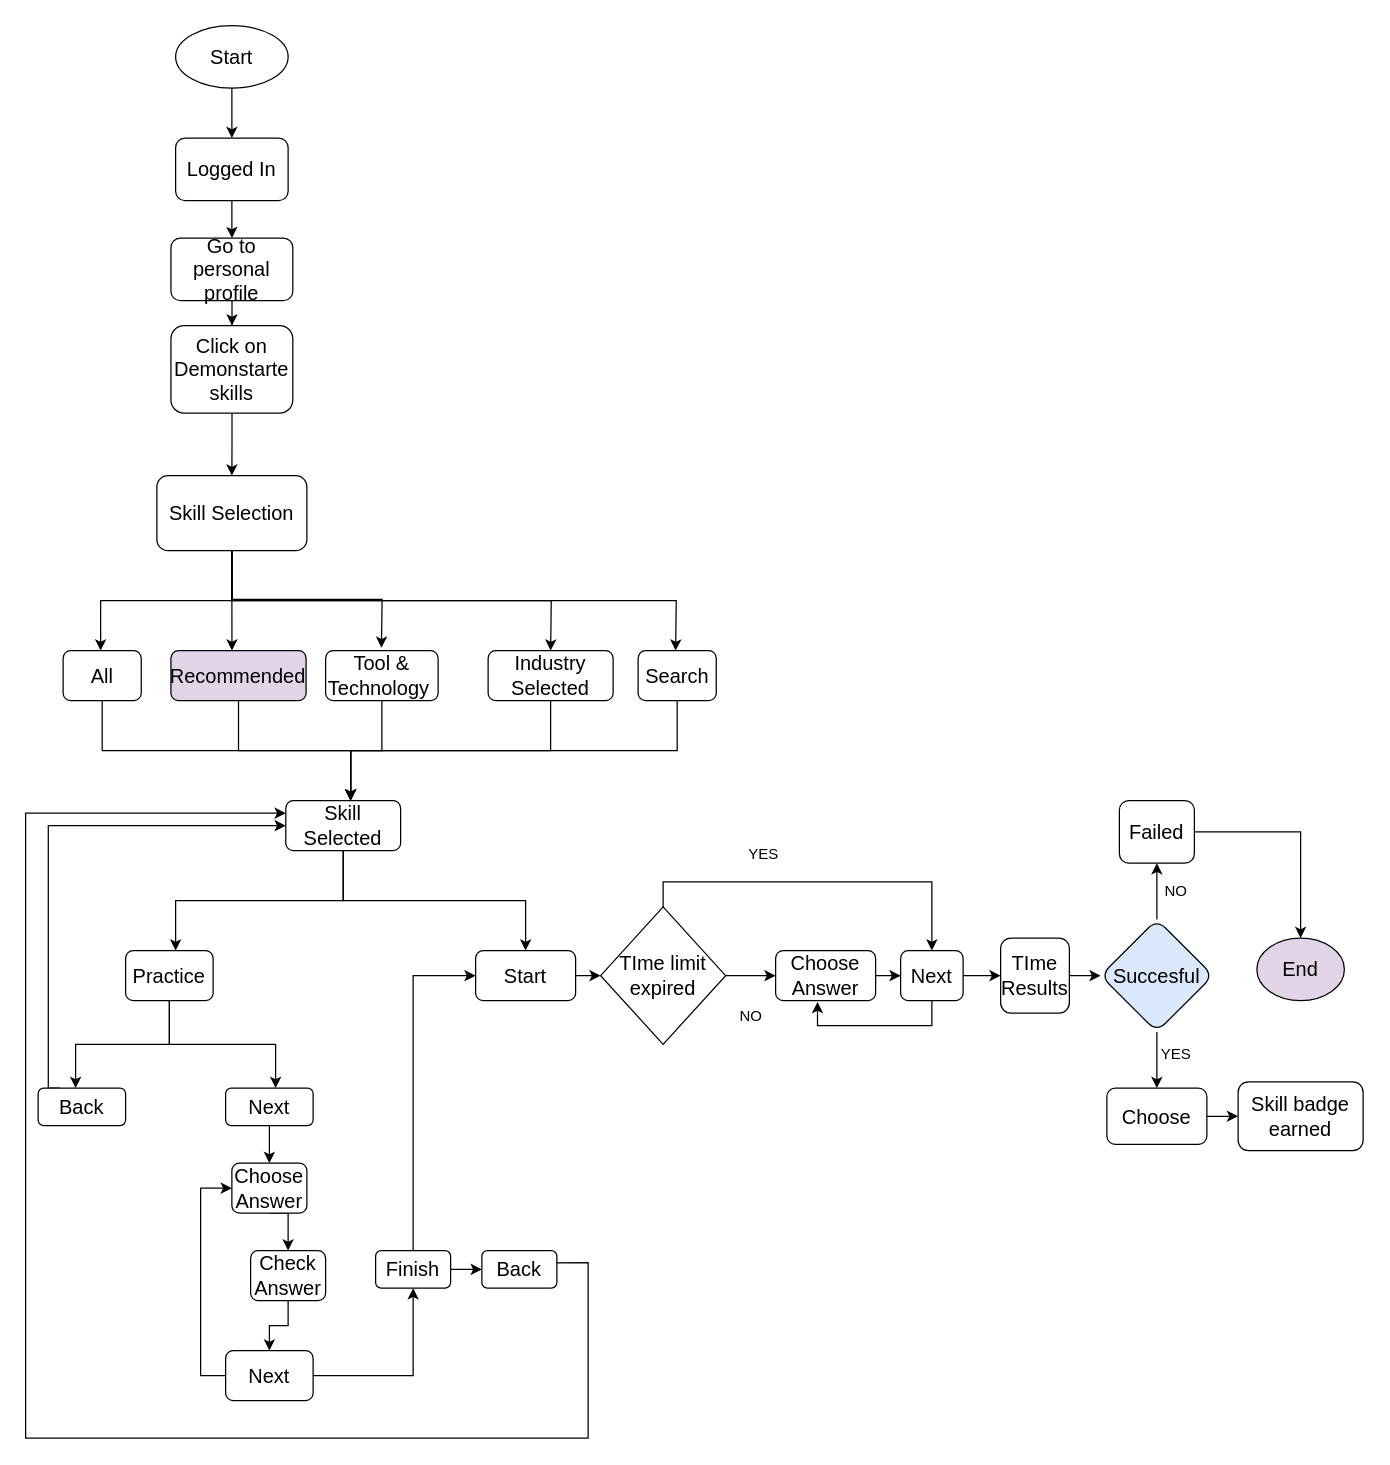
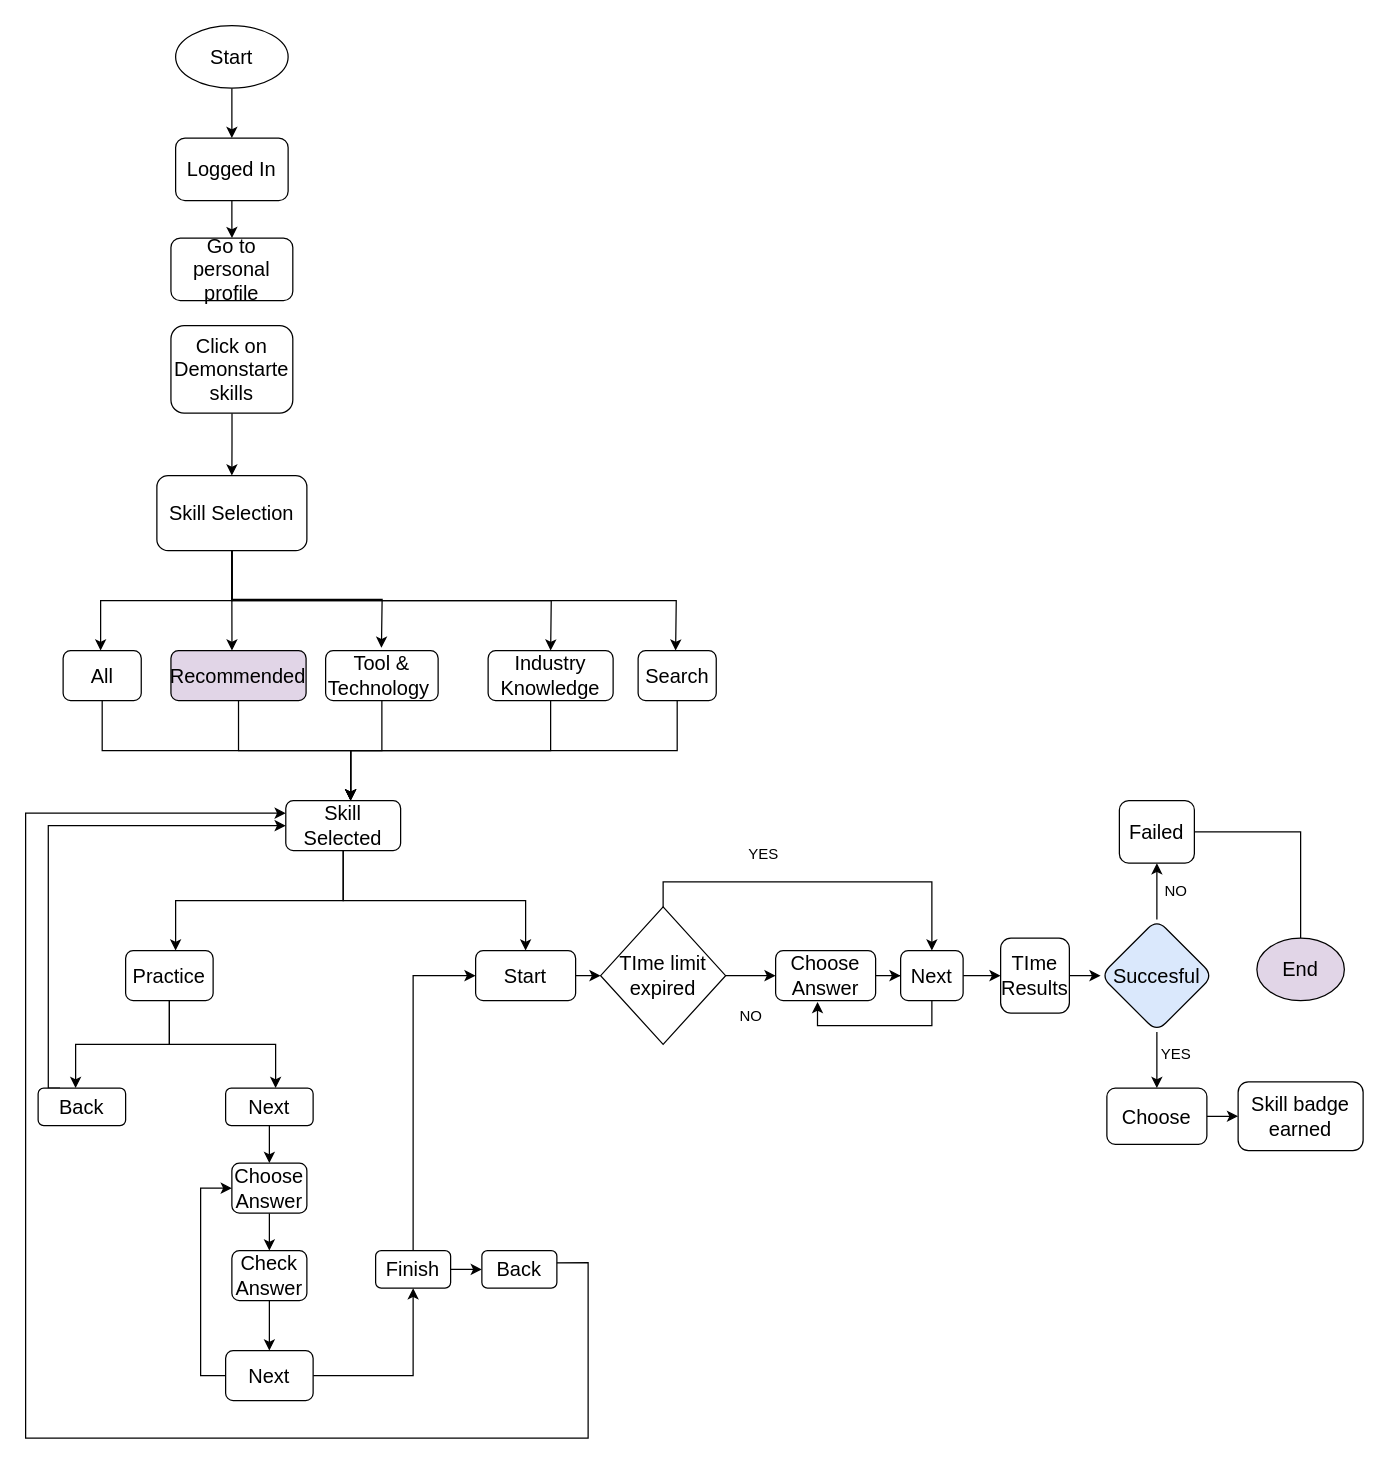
(232, 318) -> none
(551, 676) -> (551, 676)
(1301, 928) -> (1301, 931)
(288, 1276) -> (269, 1276)
